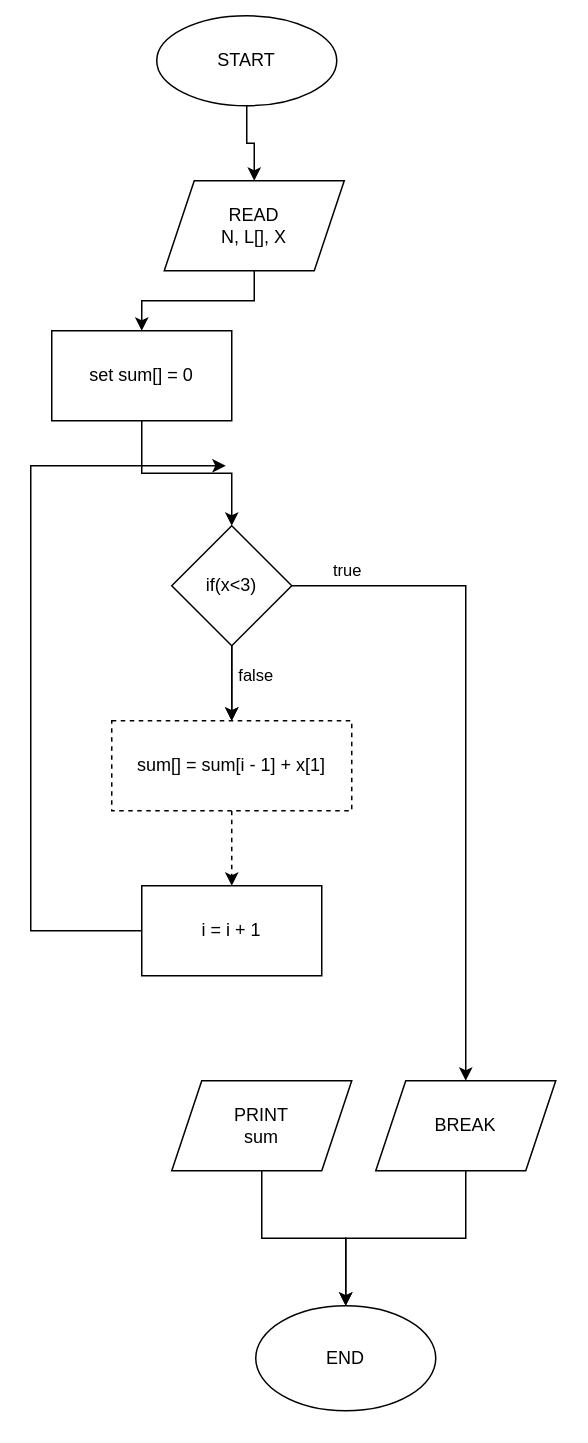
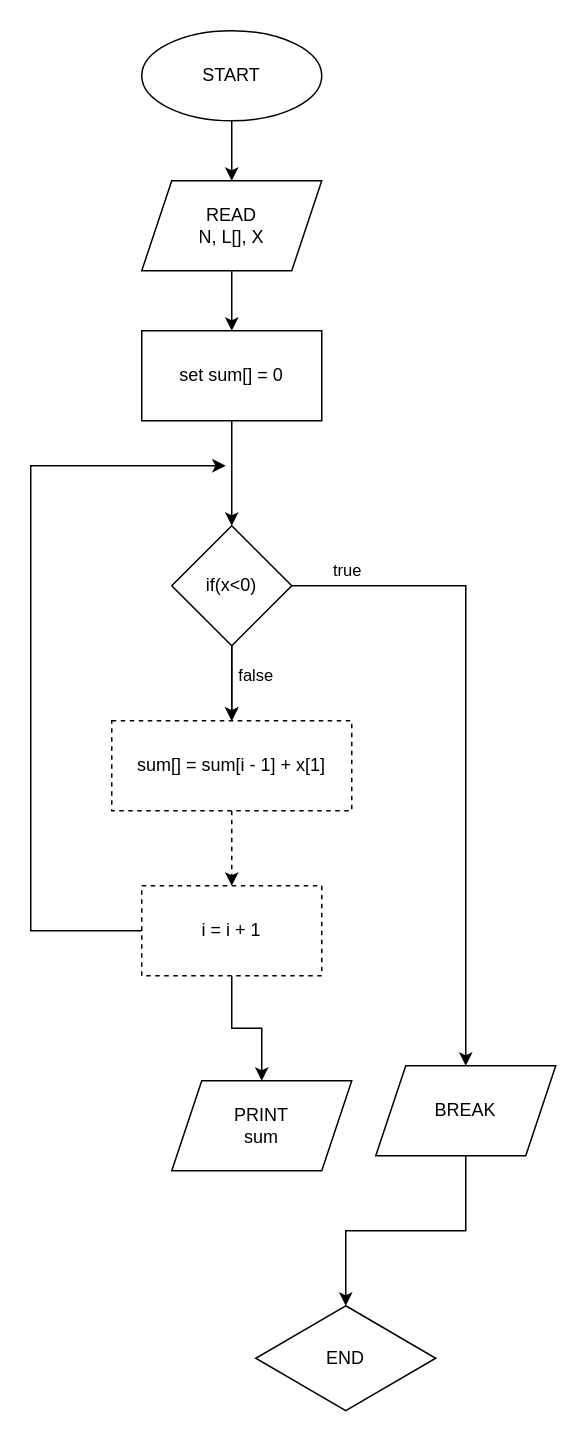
(247, 61) -> (232, 76)
(254, 226) -> (232, 226)
(142, 376) -> (232, 376)
(232, 586) -> (232, 586)
(232, 931) -> (232, 931)
none -> (242, 1028)
(466, 1126) -> (466, 1111)
(269, 1238) -> none
(346, 1358) -> (346, 1358)
